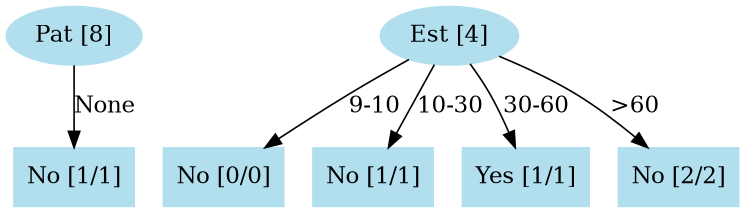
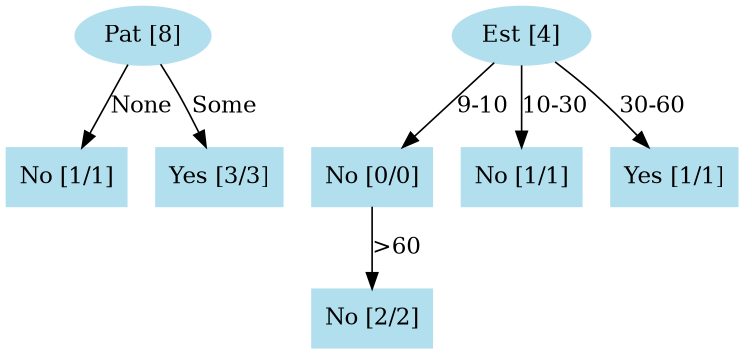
(571, 91) -> (372, 240)
none -> (219, 177)
